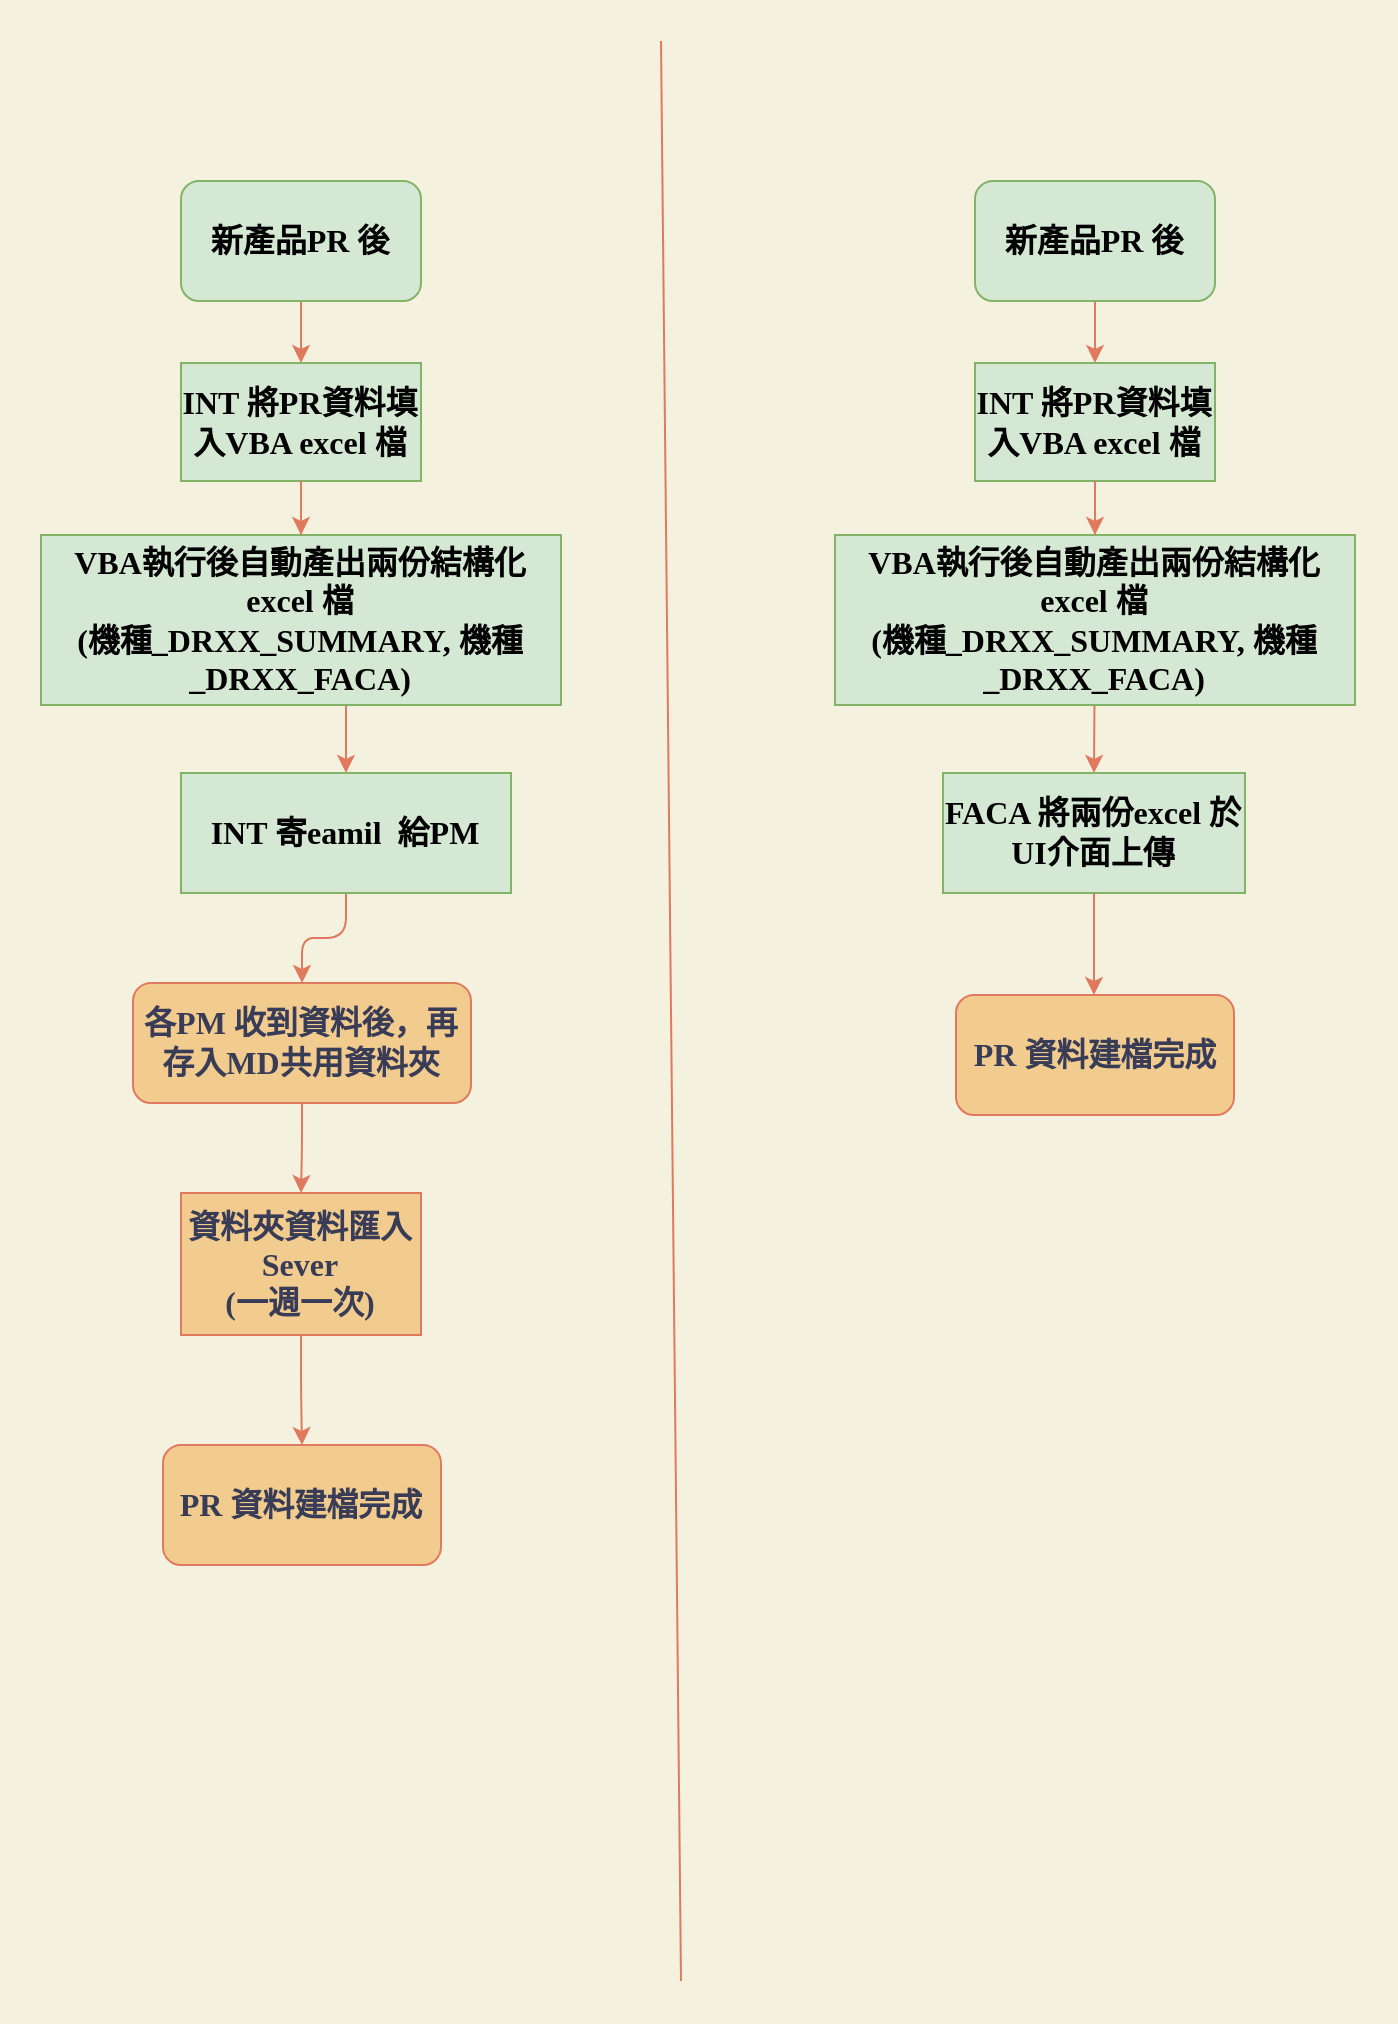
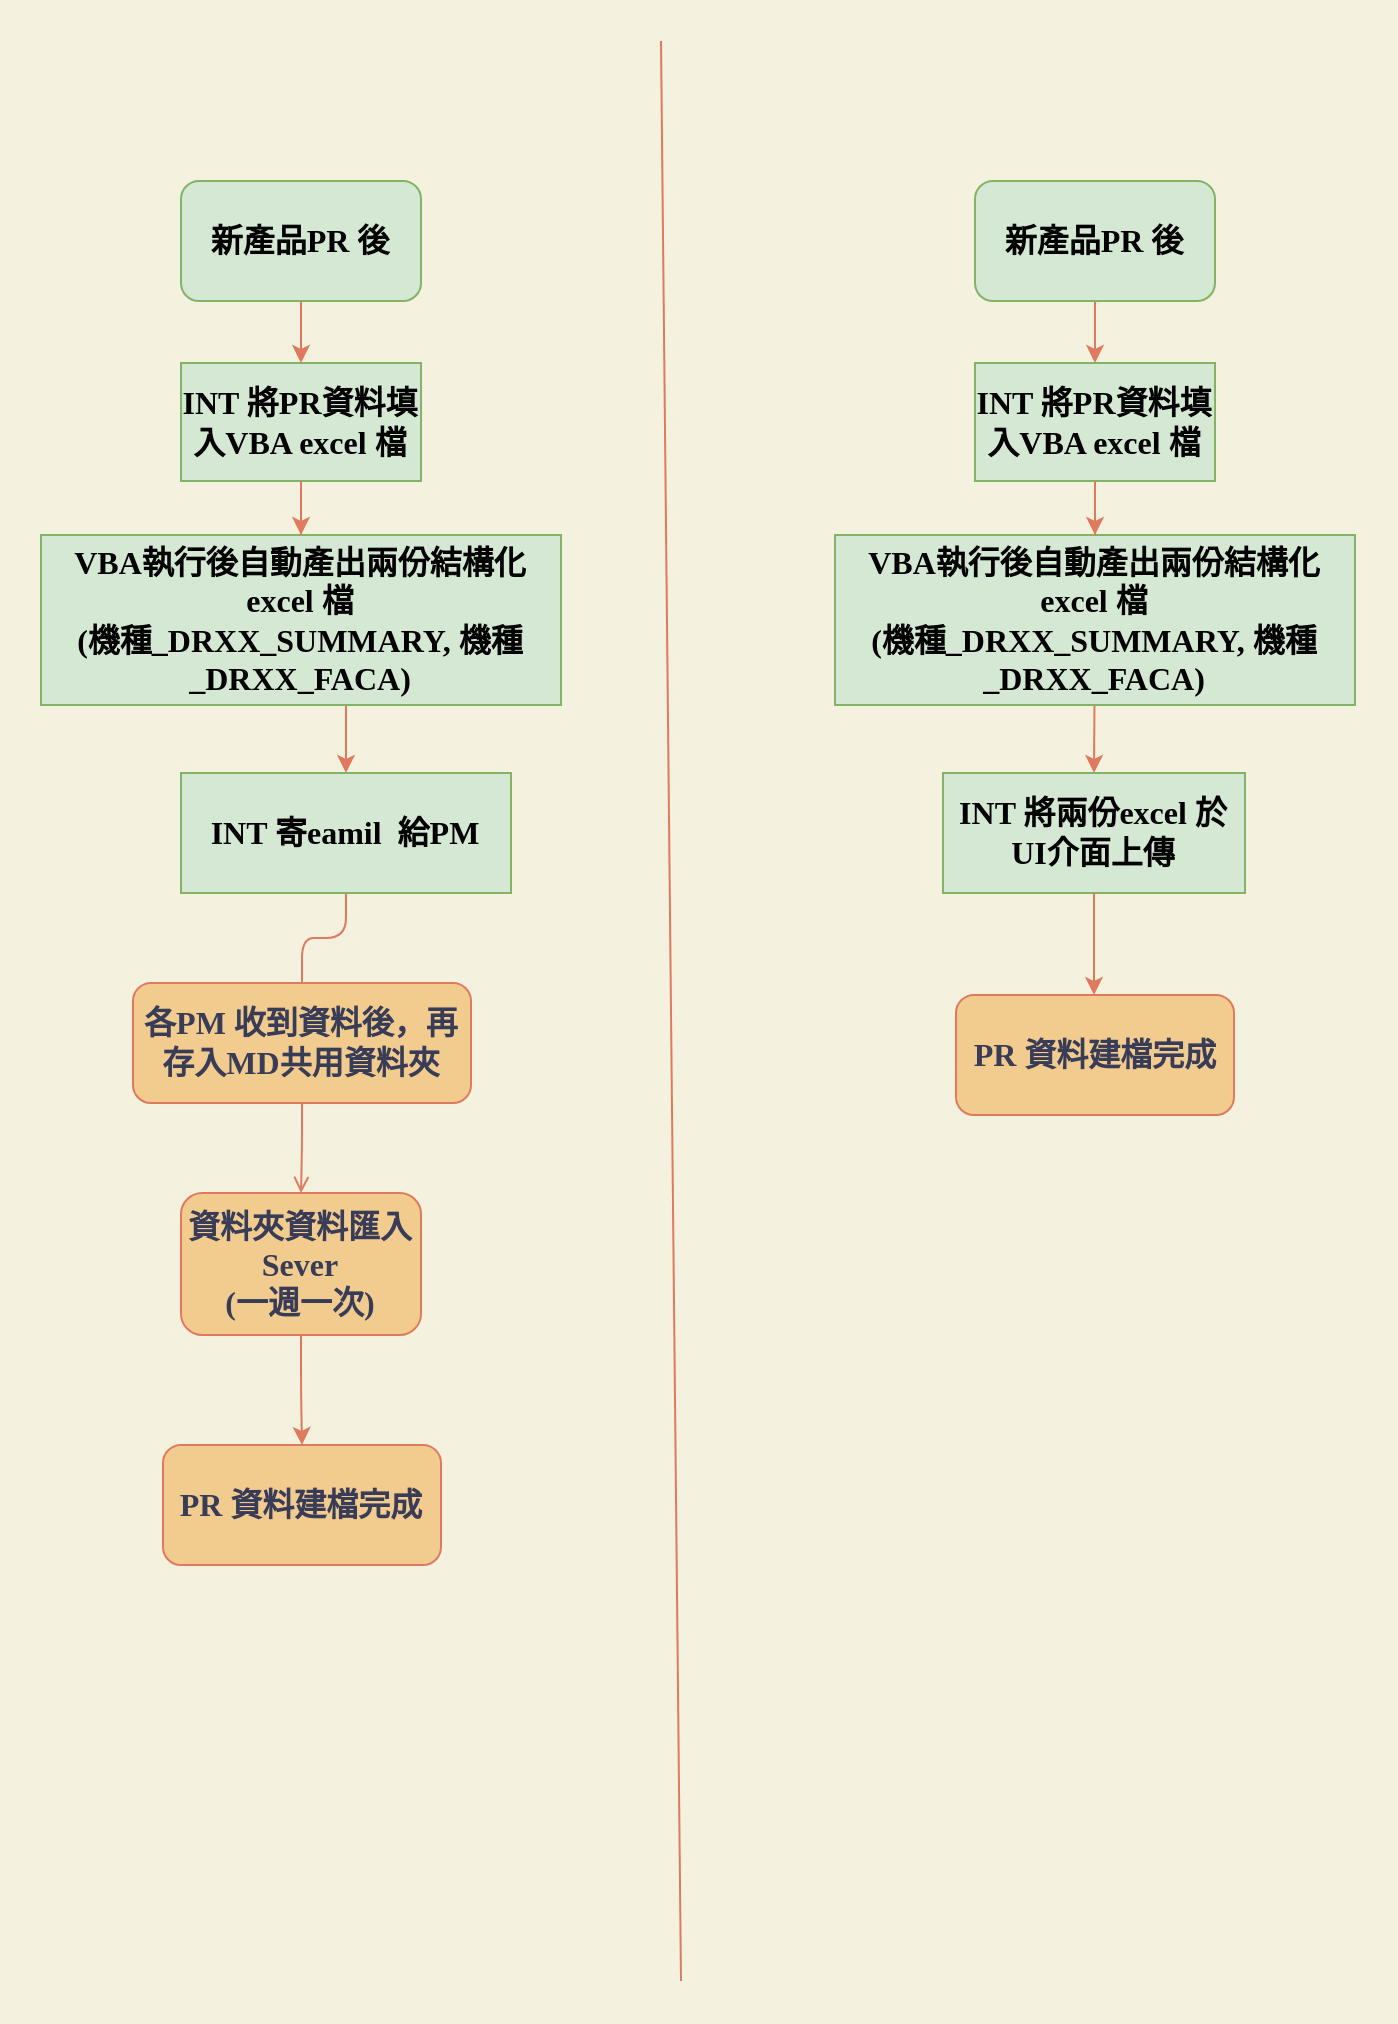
(1094, 833) -> (1094, 833)
(302, 968) -> (302, 973)
(301, 1178) -> (301, 1181)
(301, 1264) -> (301, 1264)
